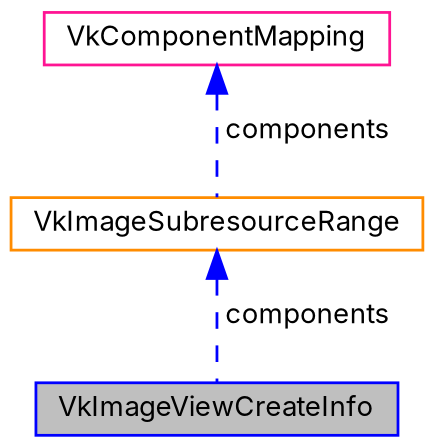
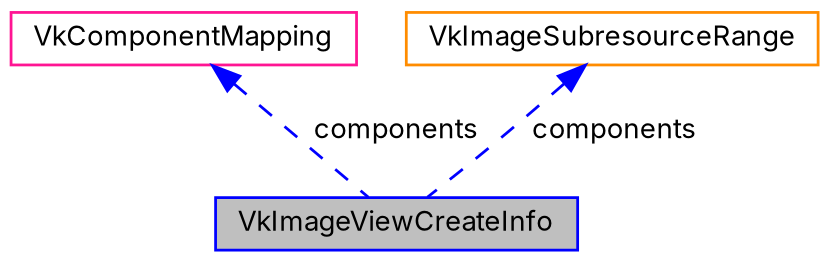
(217, 146) -> (301, 140)
